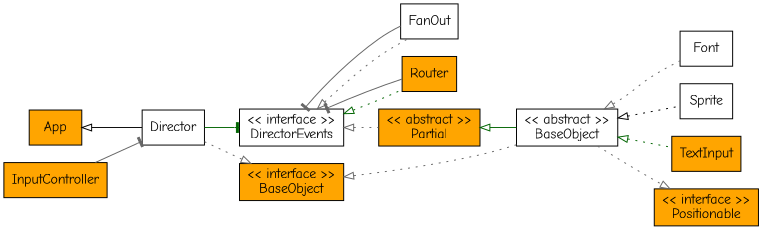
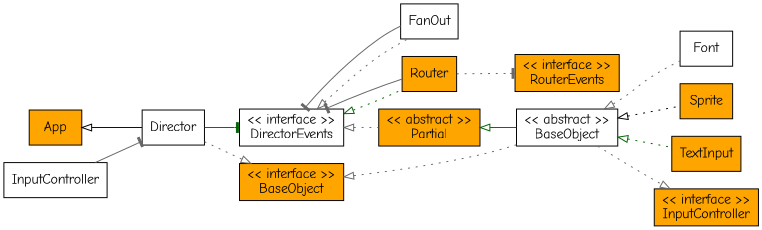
none -> (567, 73)
(706, 101) -> (706, 101)
(55, 180) -> (55, 180)
(706, 207) -> (706, 207)
